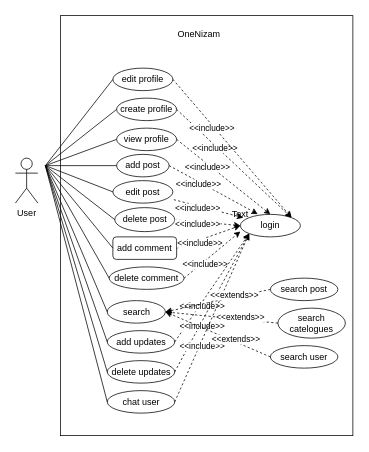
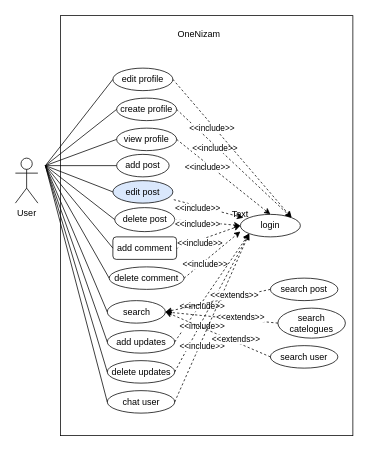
(190, 177) -> none
(143, 192) -> (143, 192)
